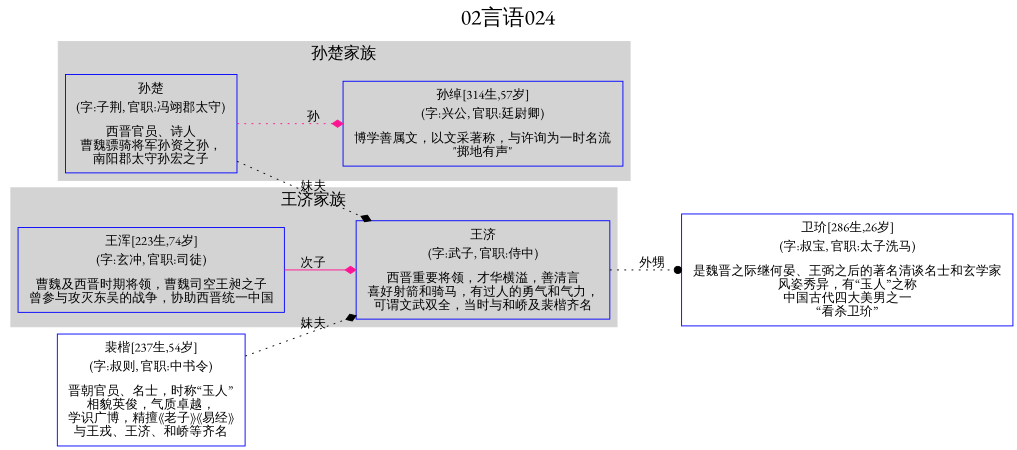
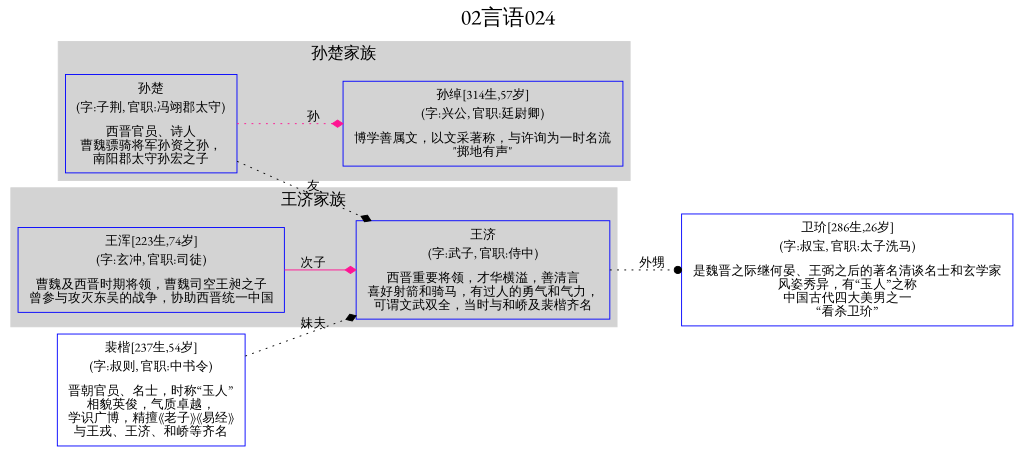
(314, 186) -> (314, 186)
